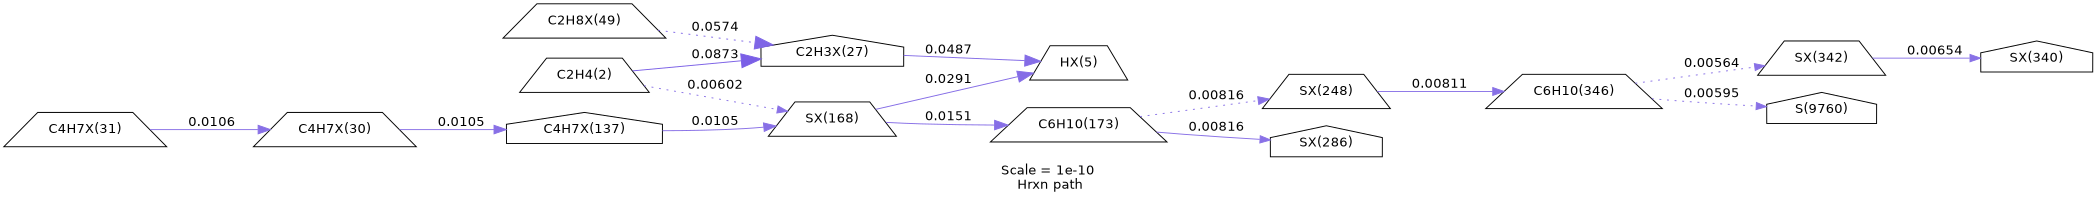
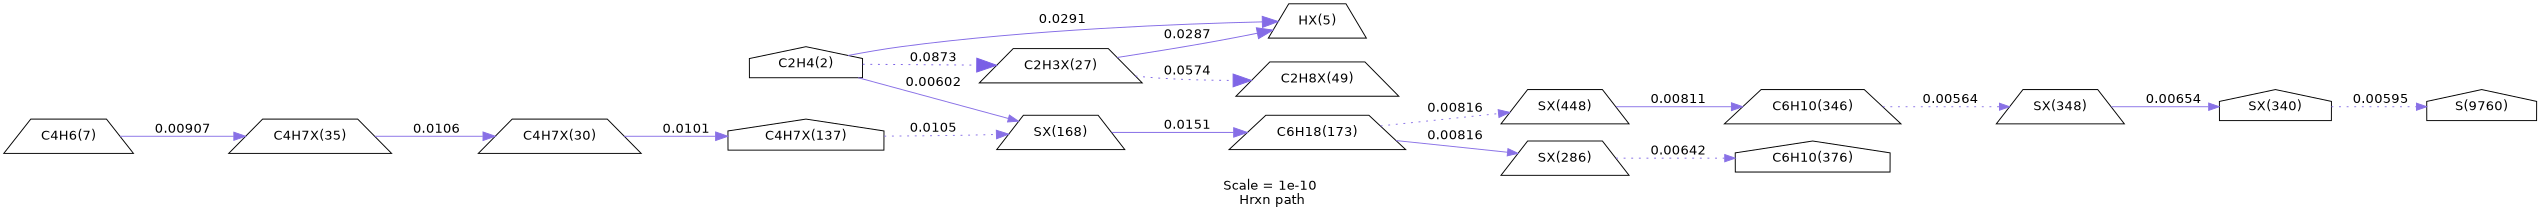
(706, 36) -> (1184, 79)
(947, 50) -> (1186, 35)
(832, 52) -> (1061, 66)
(1822, 58) -> (2060, 107)
(687, 66) -> (920, 65)
(584, 75) -> (806, 64)
(1326, 91) -> (1565, 107)
(947, 93) -> (1054, 32)
(711, 98) -> (933, 98)
(1704, 103) -> (2374, 107)
(460, 122) -> (685, 129)
(1079, 125) -> (1317, 132)
(85, 130) -> (310, 136)
(713, 130) -> (940, 136)
none -> (69, 136)
(1326, 143) -> (1565, 158)
none -> (1813, 158)
